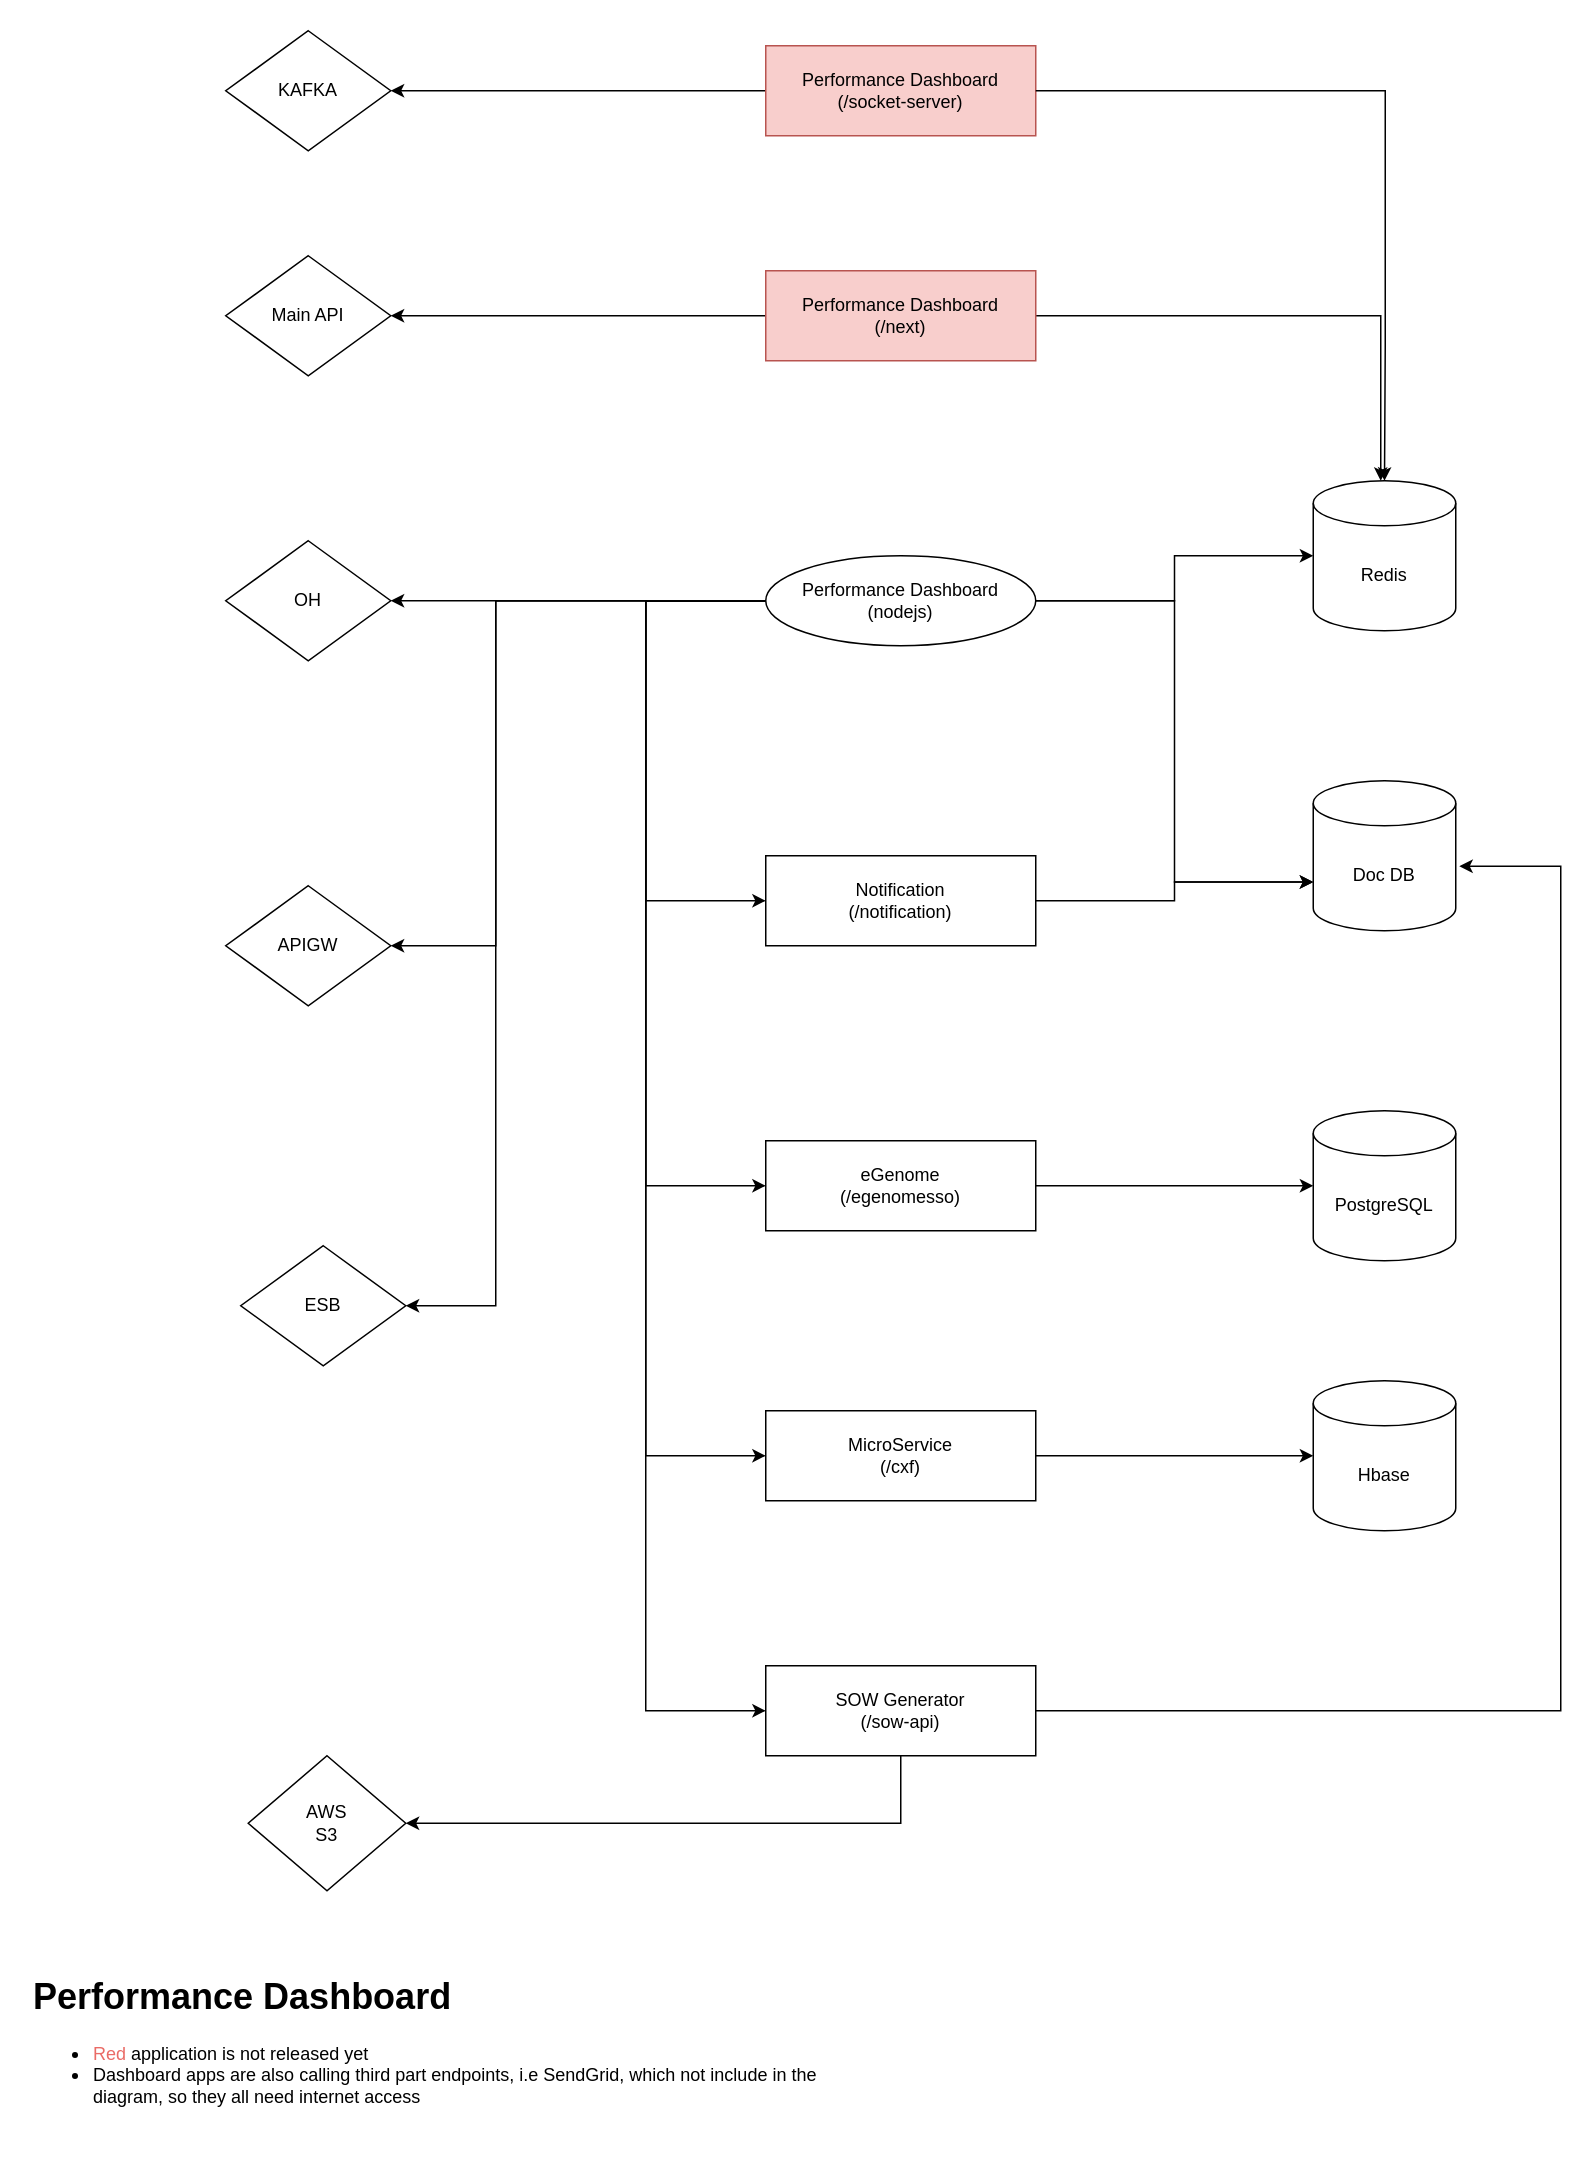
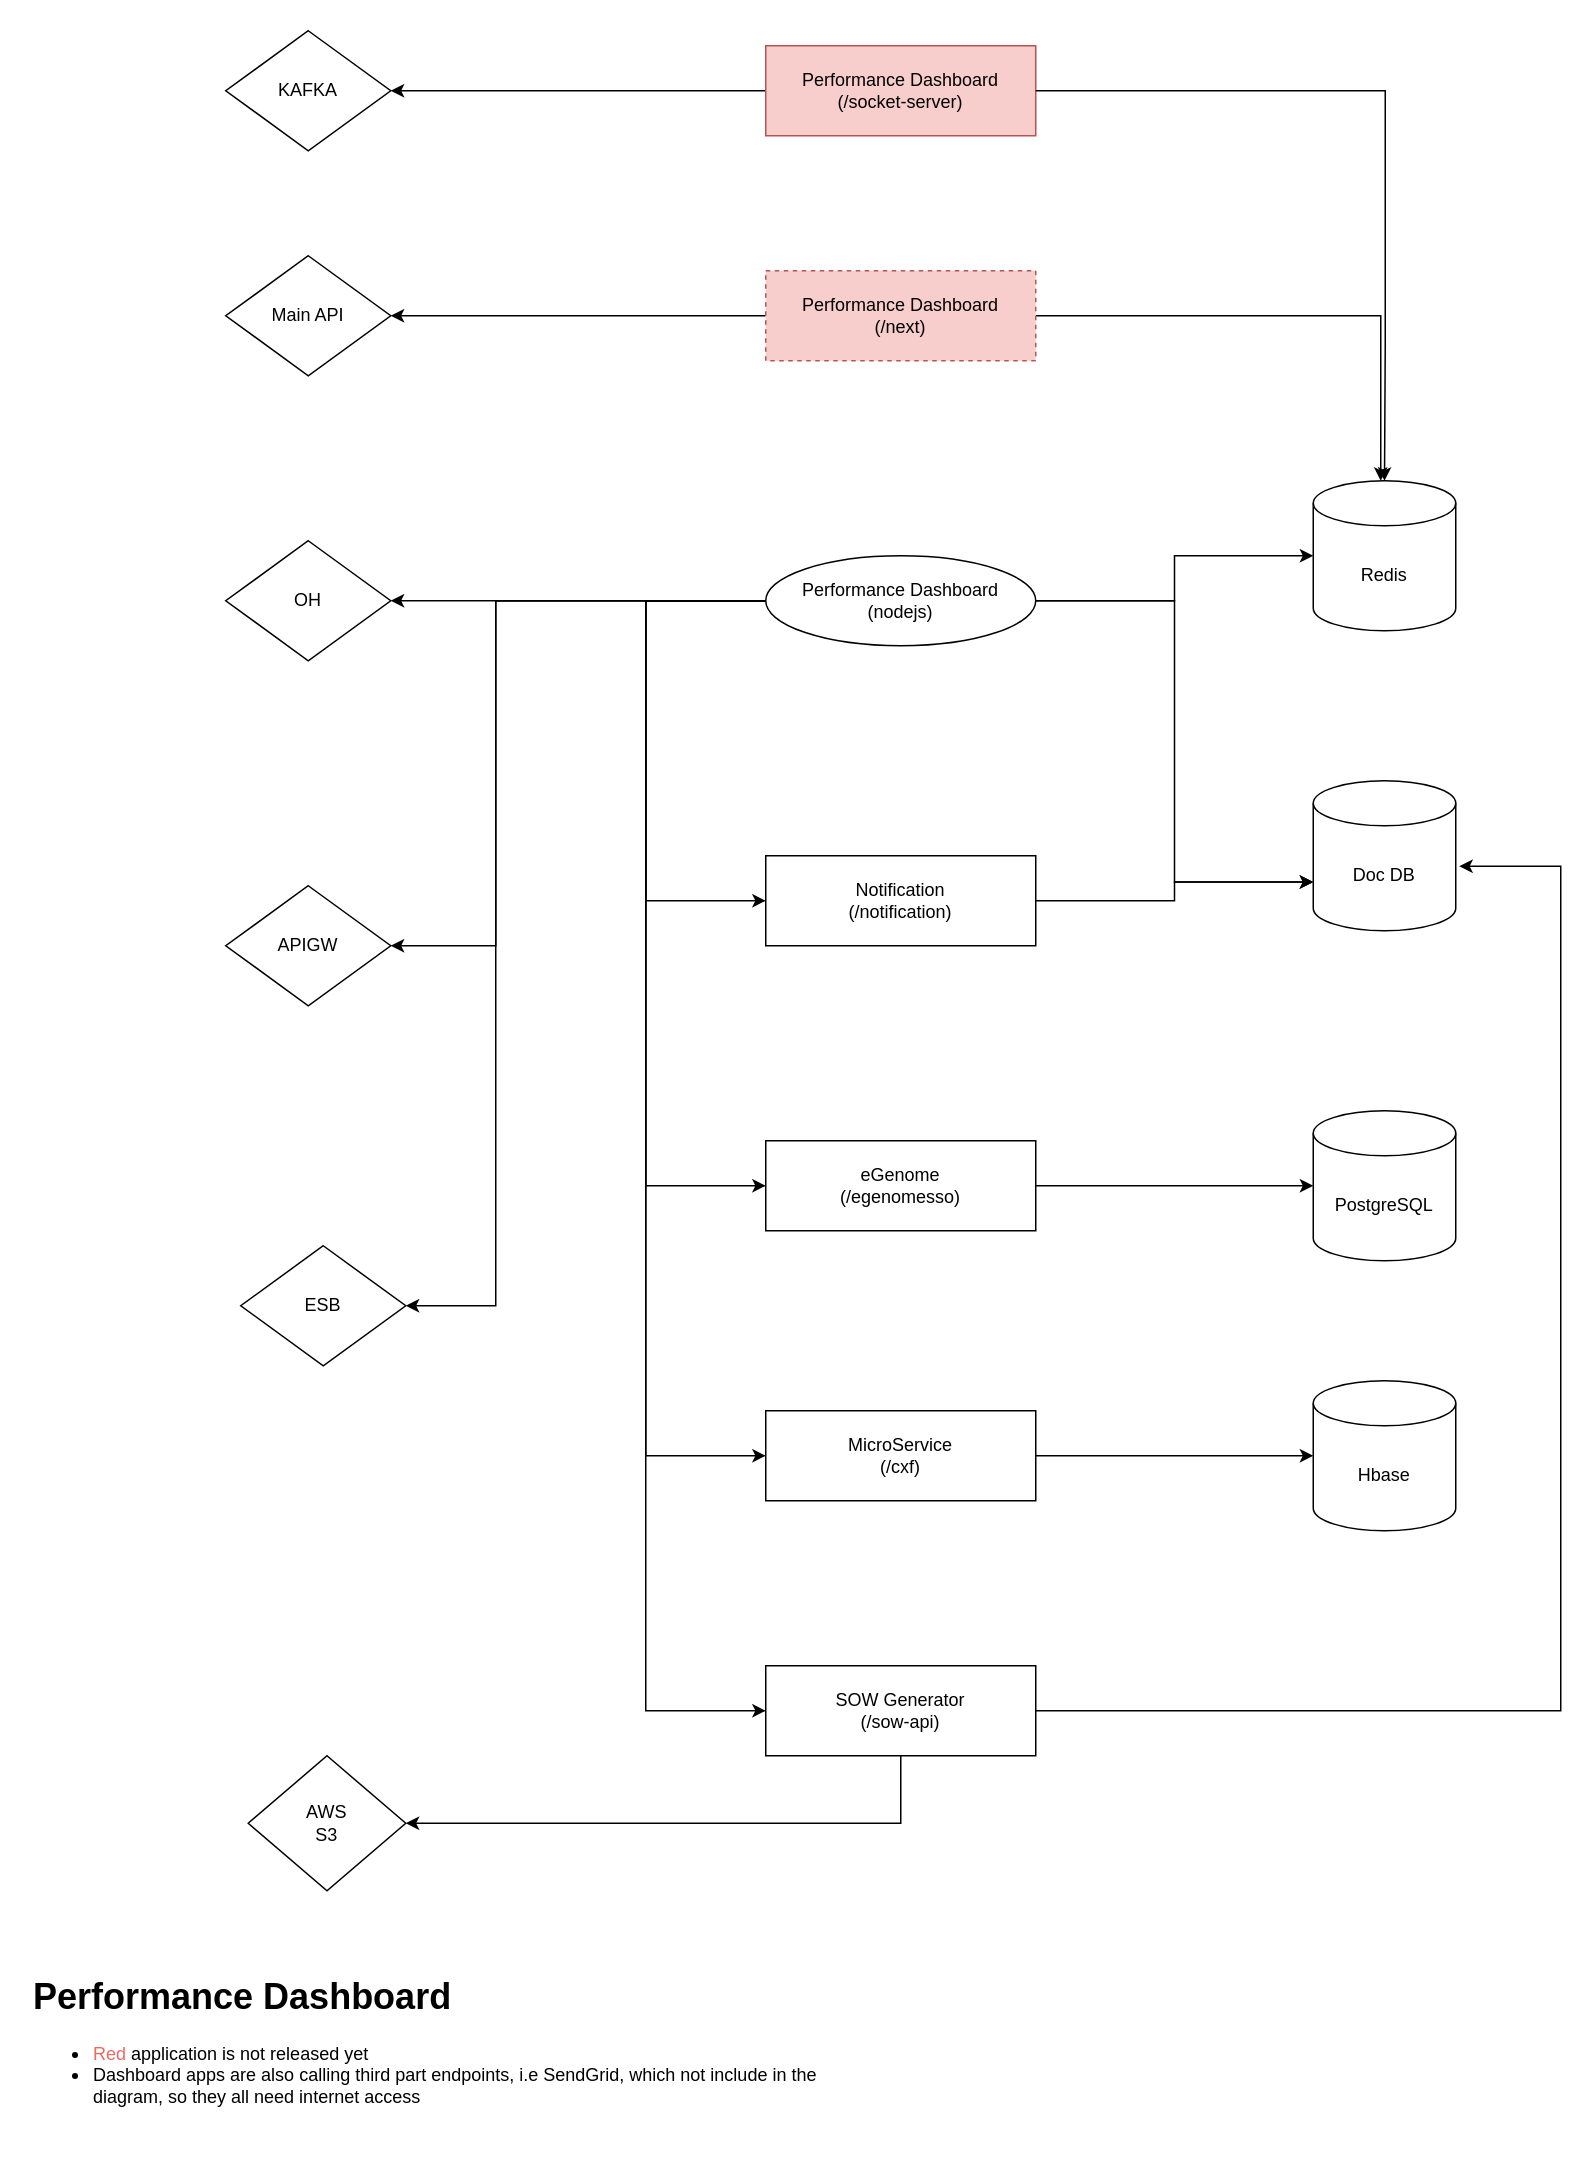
(901, 316) -> (901, 316)
